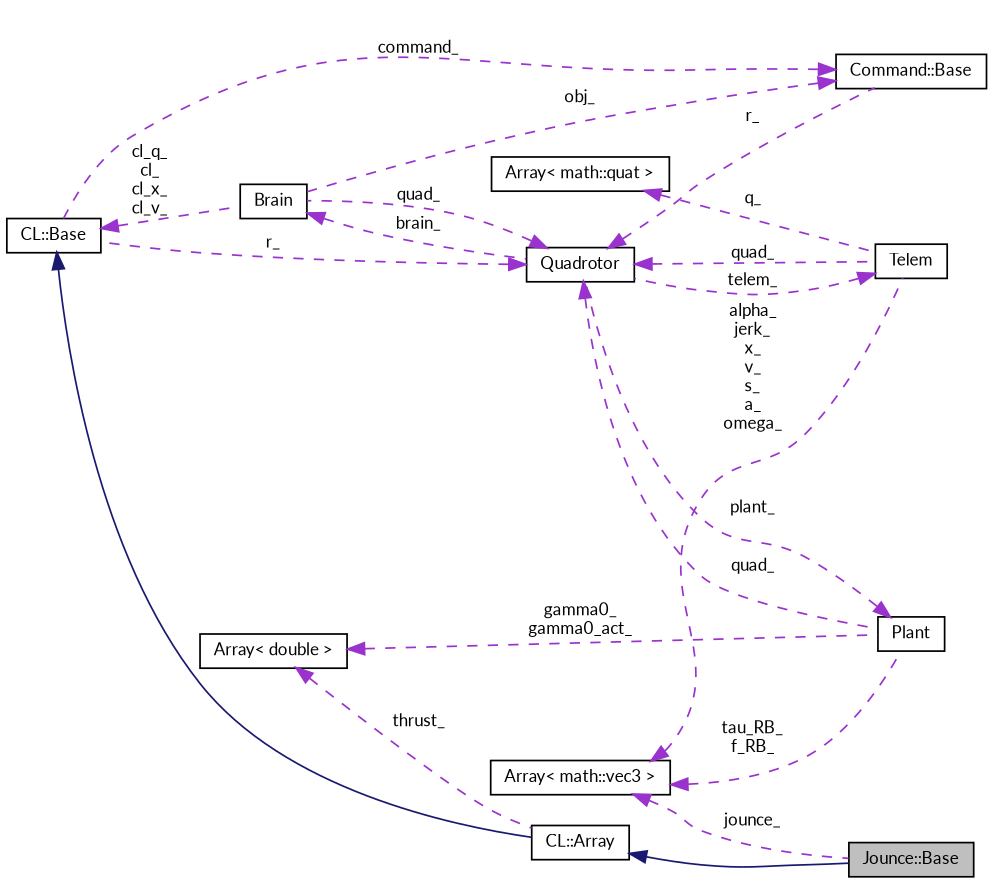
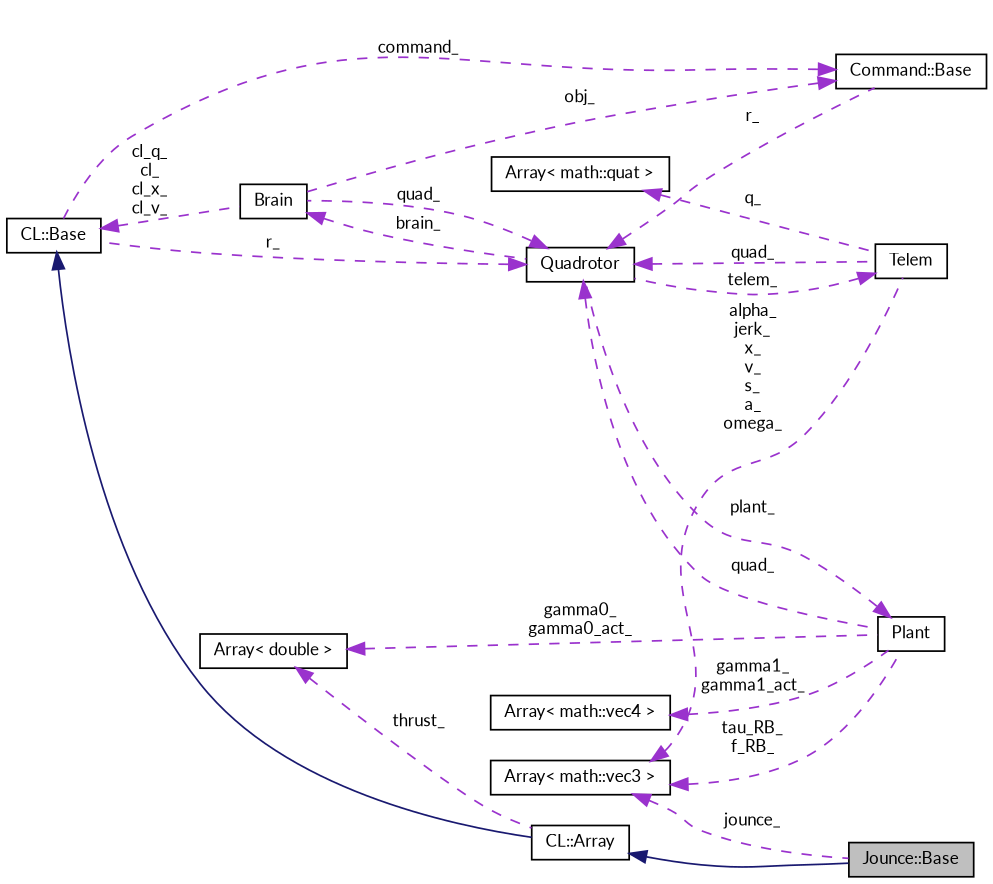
none -> (580, 713)
